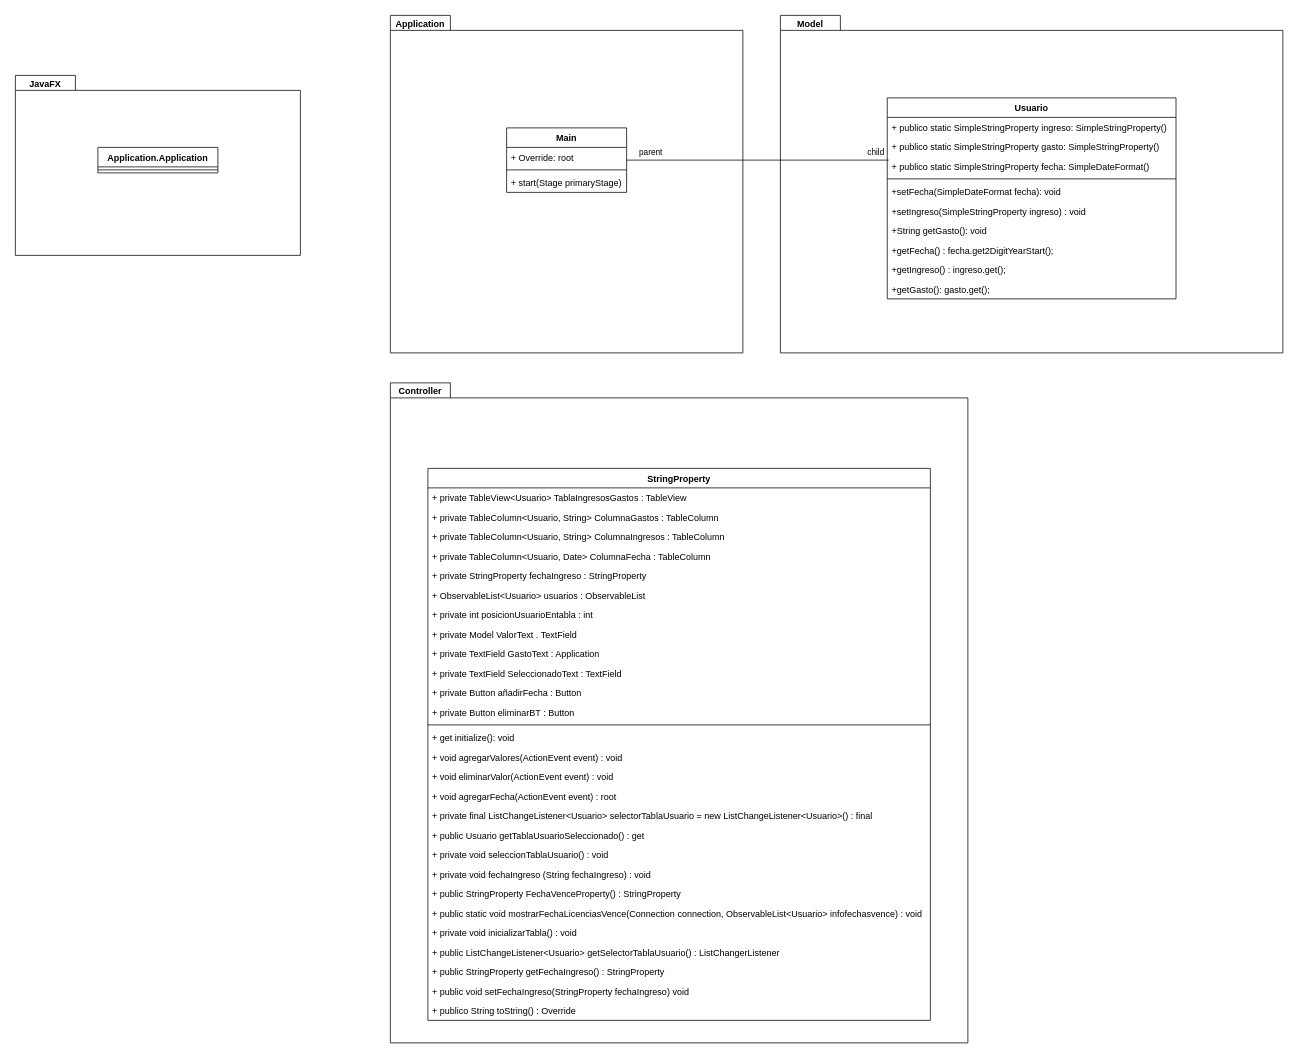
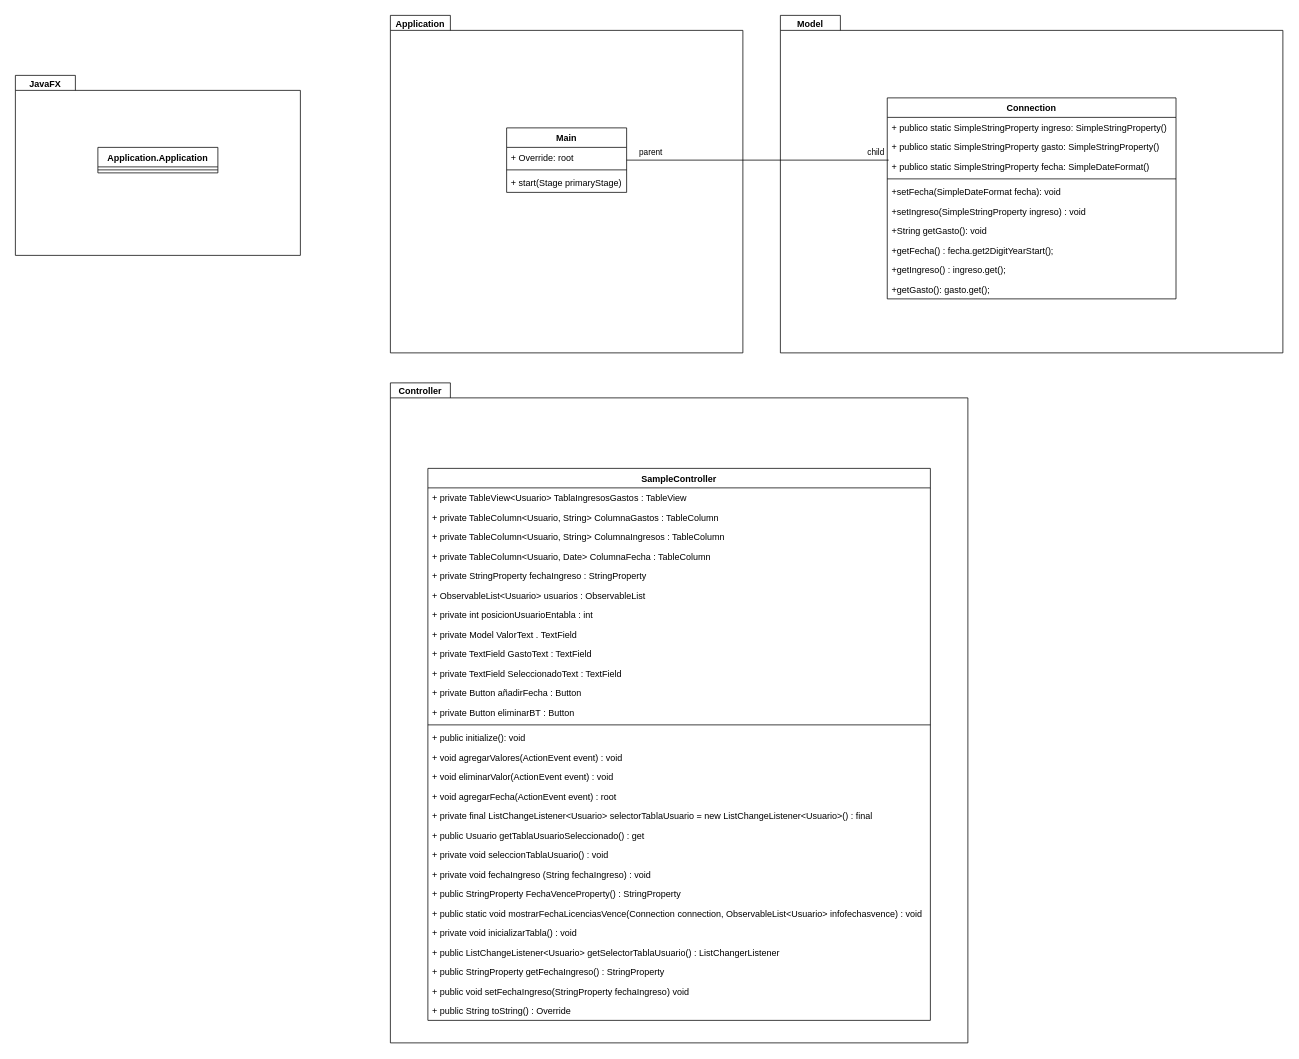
(1031, 108) -> (1031, 108)
(679, 479) -> (679, 479)
(527, 654) -> (524, 654)
(482, 738) -> (487, 738)
(515, 1011) -> (512, 1011)
